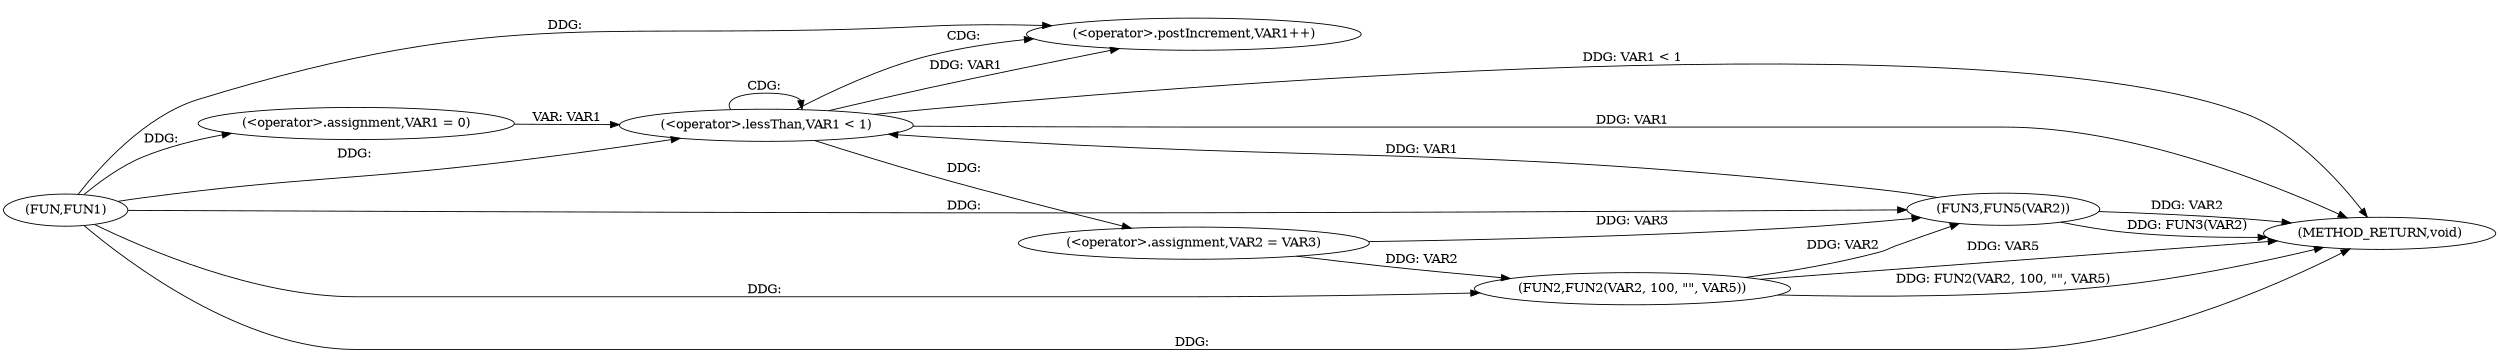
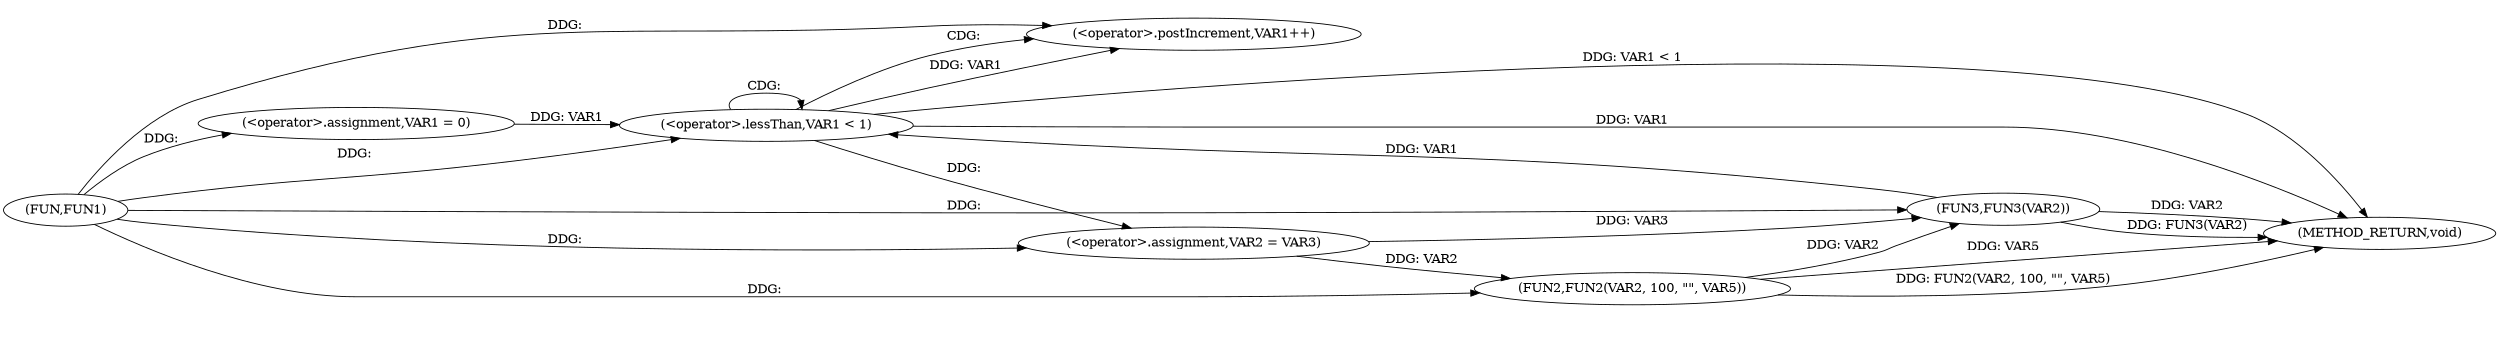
(567, 118) -> (567, 118)
(2003, 209) -> (2003, 209)
(1205, 349) -> (567, 247)
